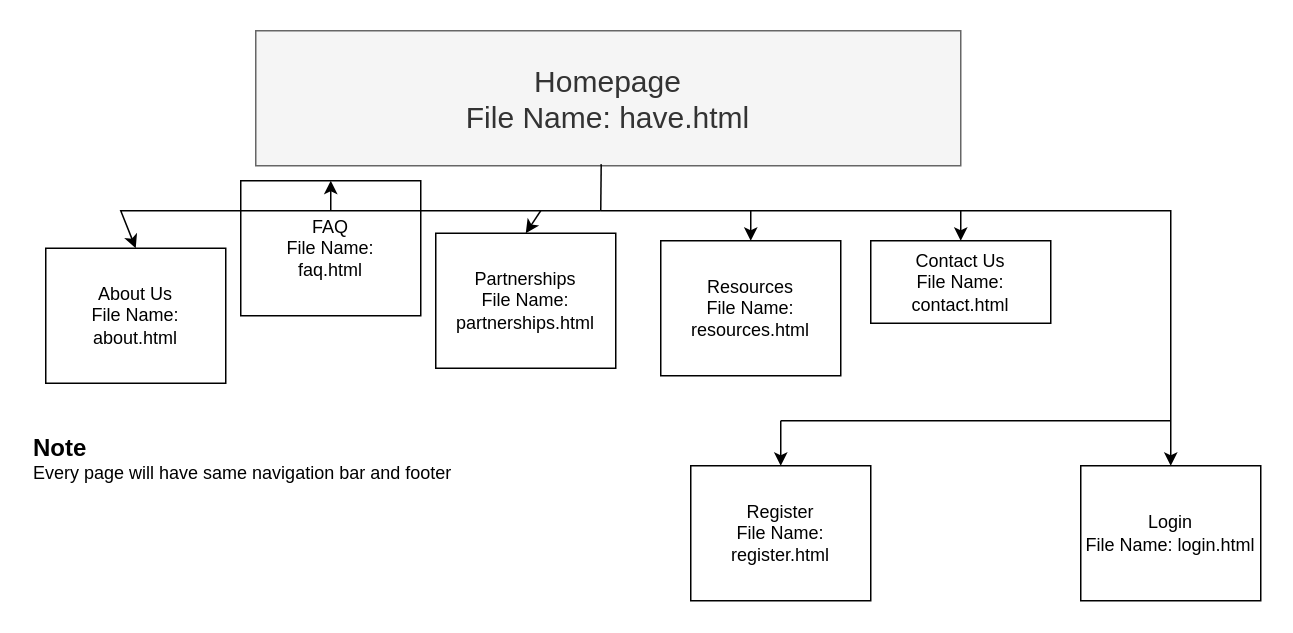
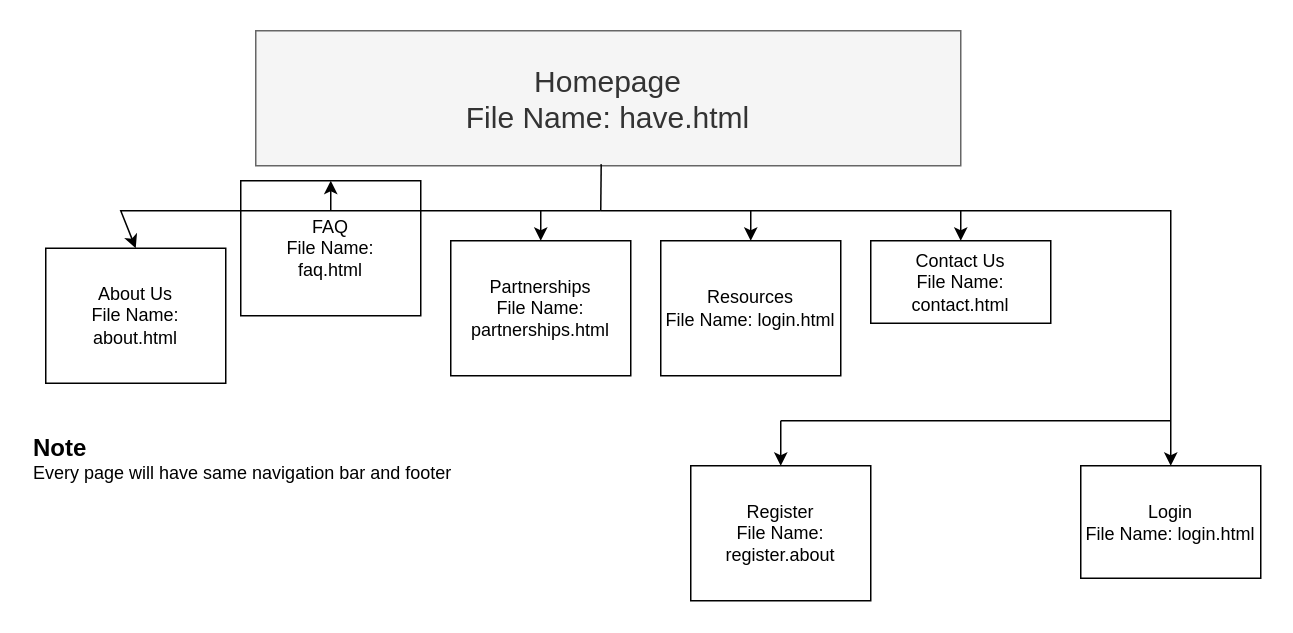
(526, 301) -> (541, 308)
(751, 308) -> (751, 308)
(781, 533) -> (781, 533)
(1171, 533) -> (1171, 522)
